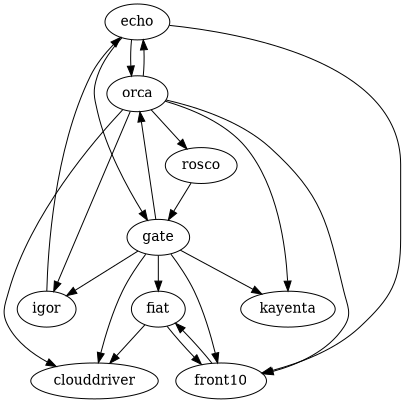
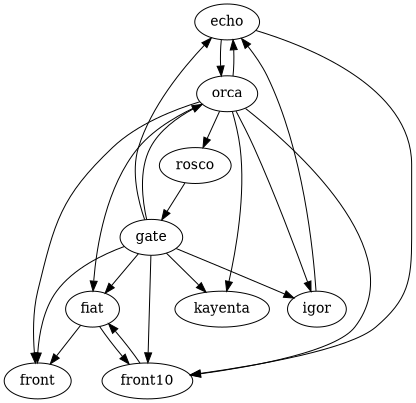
(100, 121) -> (144, 134)
none -> (121, 175)
(95, 381) -> (38, 381)
